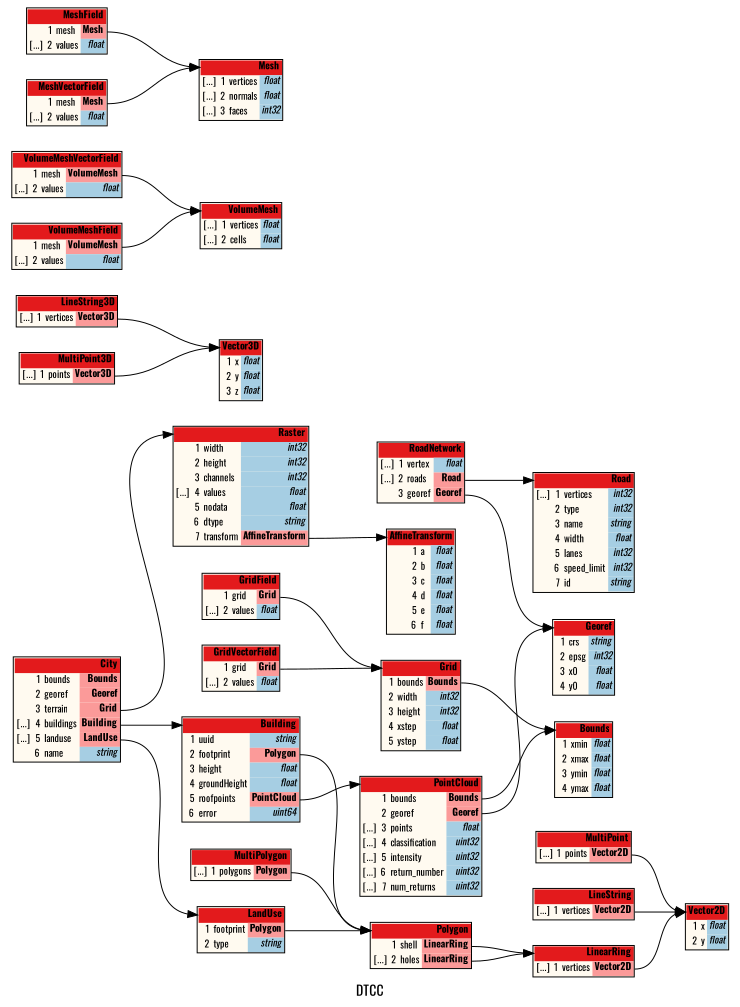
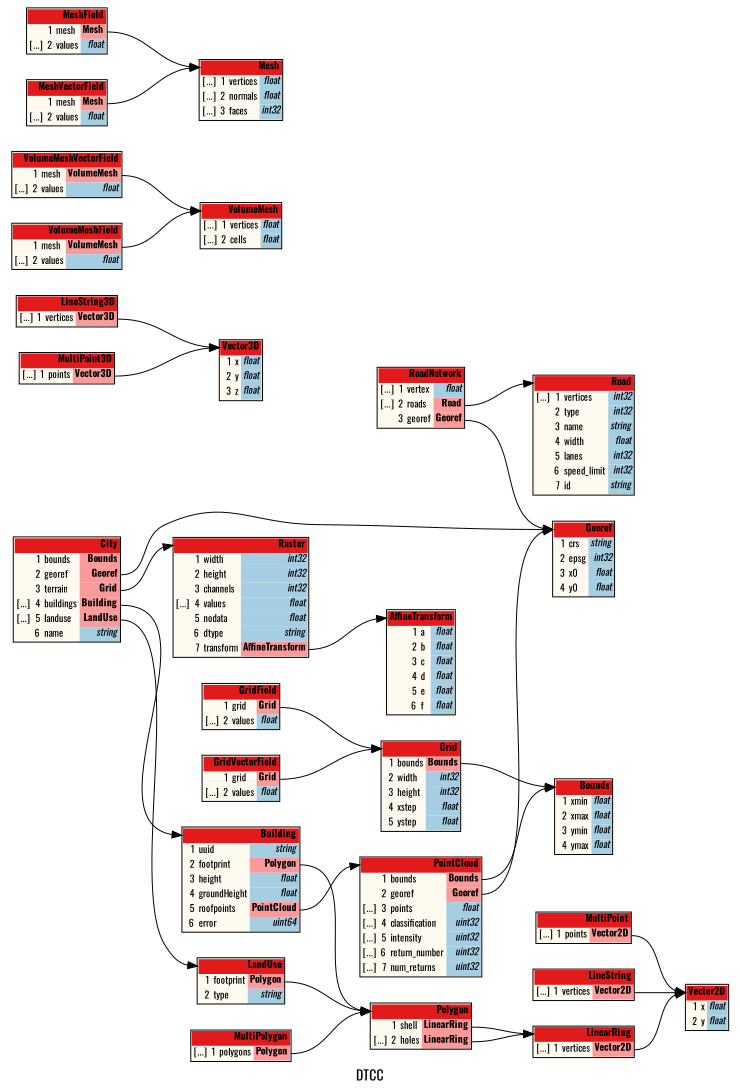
none -> (317, 525)
